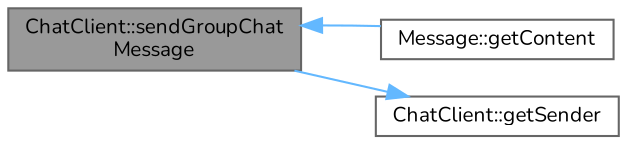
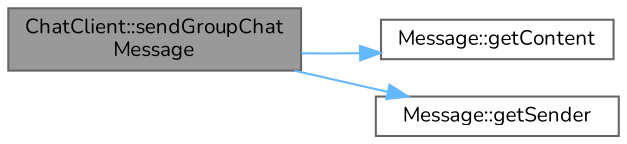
(352, 26) -> (330, 53)
(497, 116) -> (497, 116)
